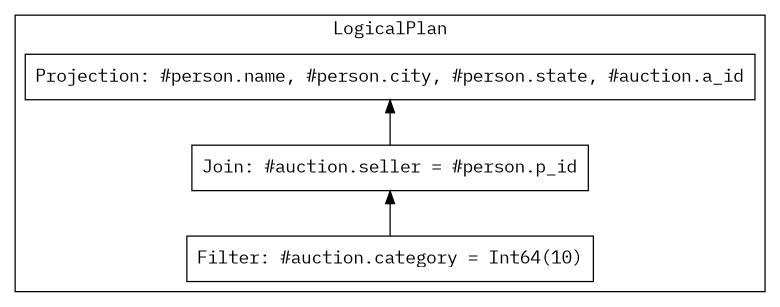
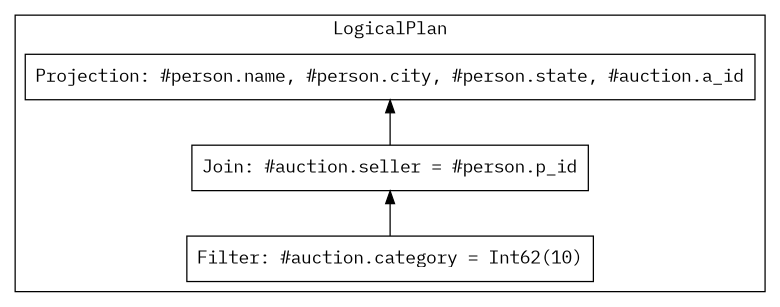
(390, 259) -> (390, 259)
